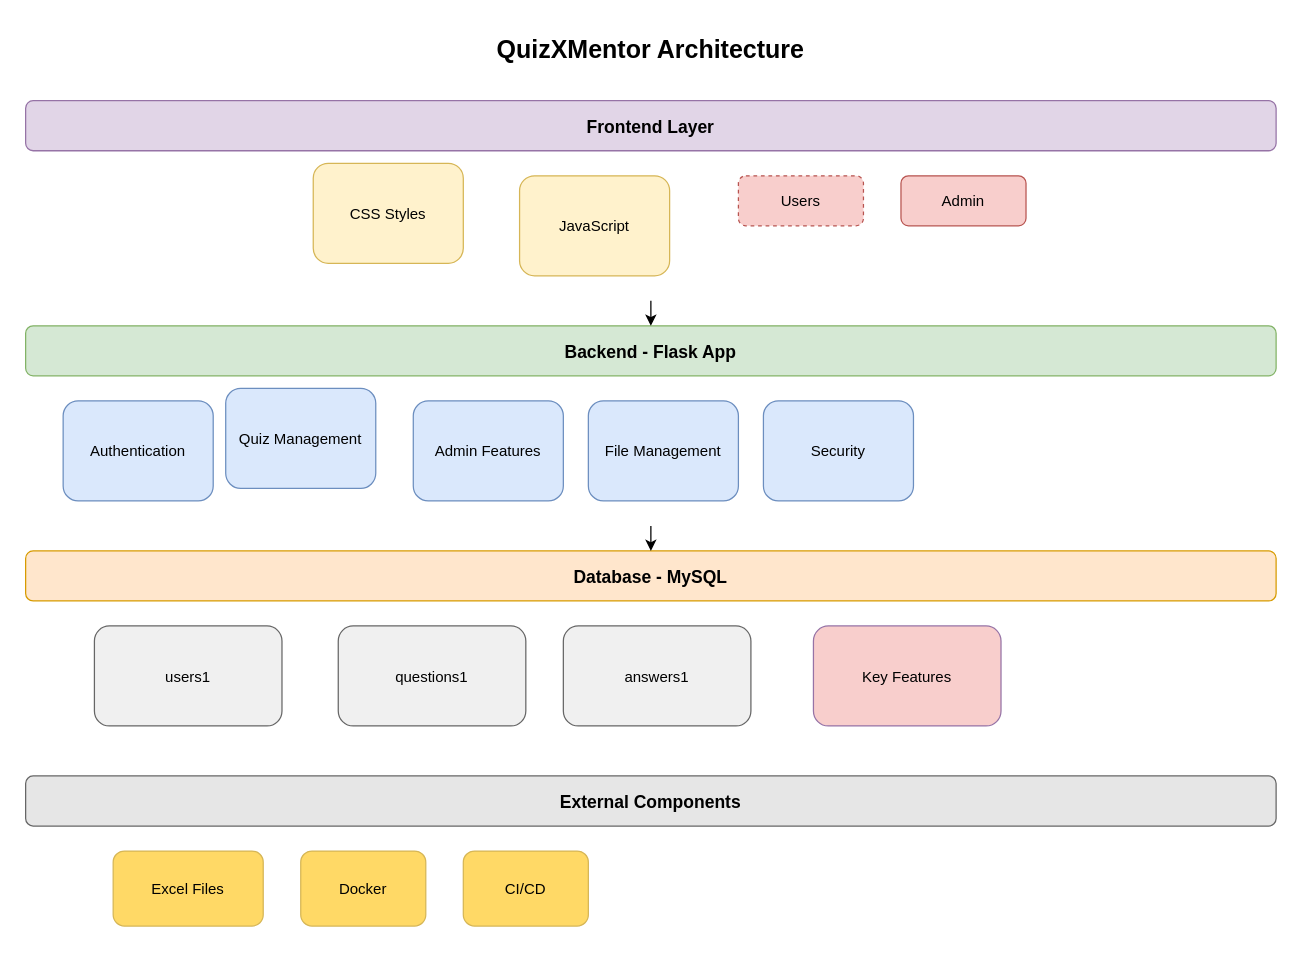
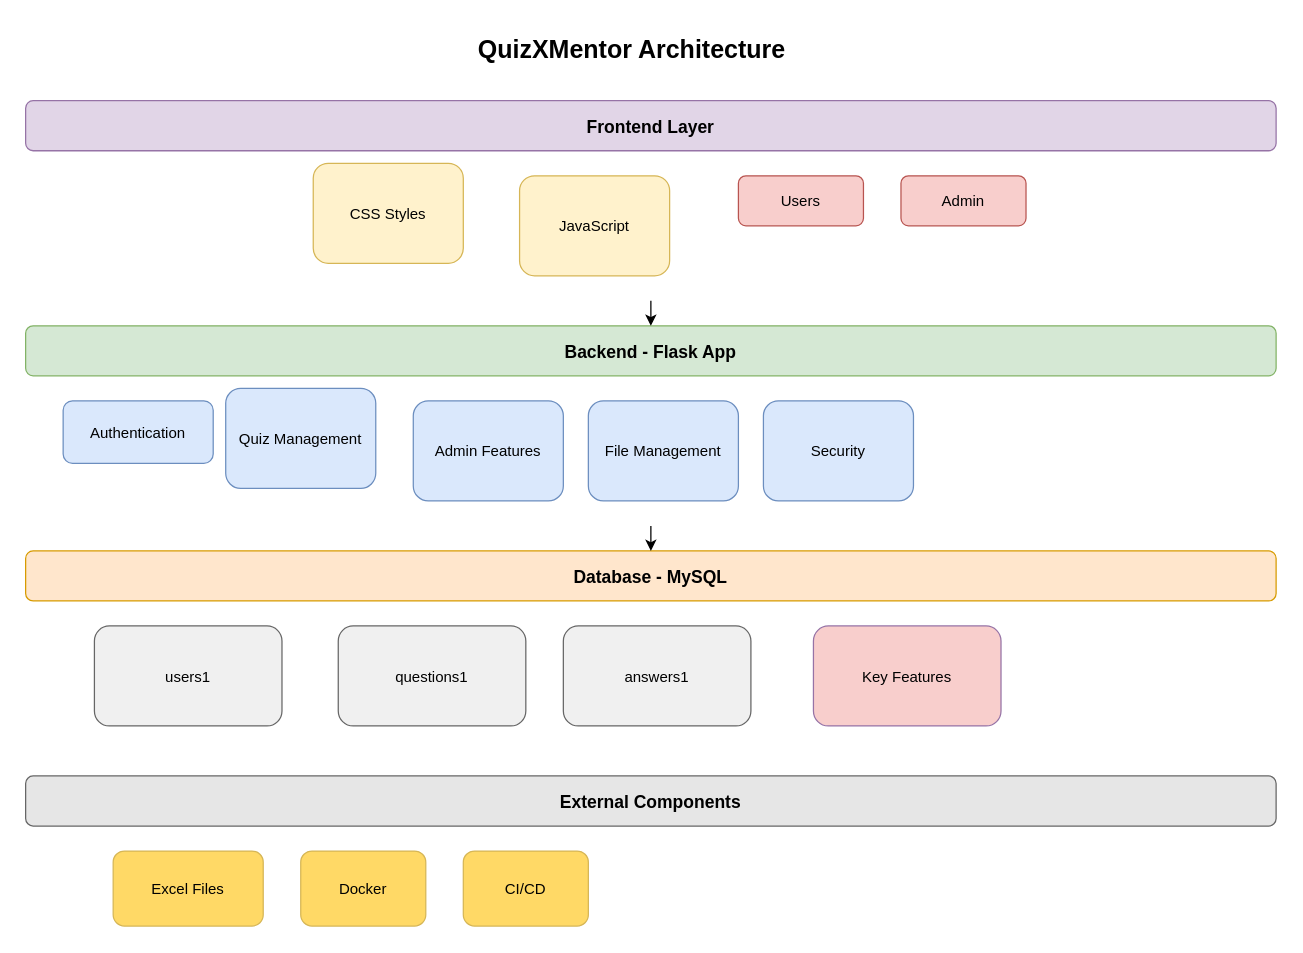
(651, 44) -> (632, 44)
(801, 201) -> (801, 201)
(138, 451) -> (138, 432)
